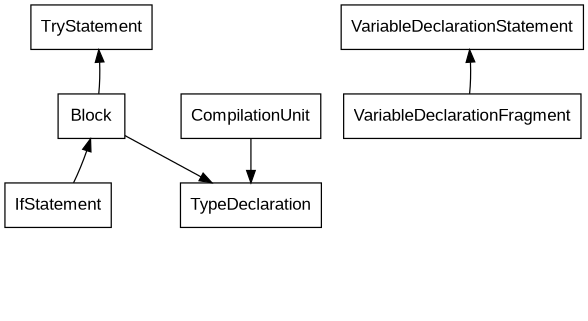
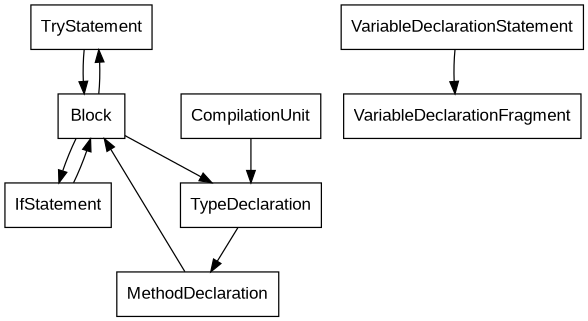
none -> (83, 66)
(471, 78) -> (454, 66)
none -> (69, 155)
none -> (198, 294)
